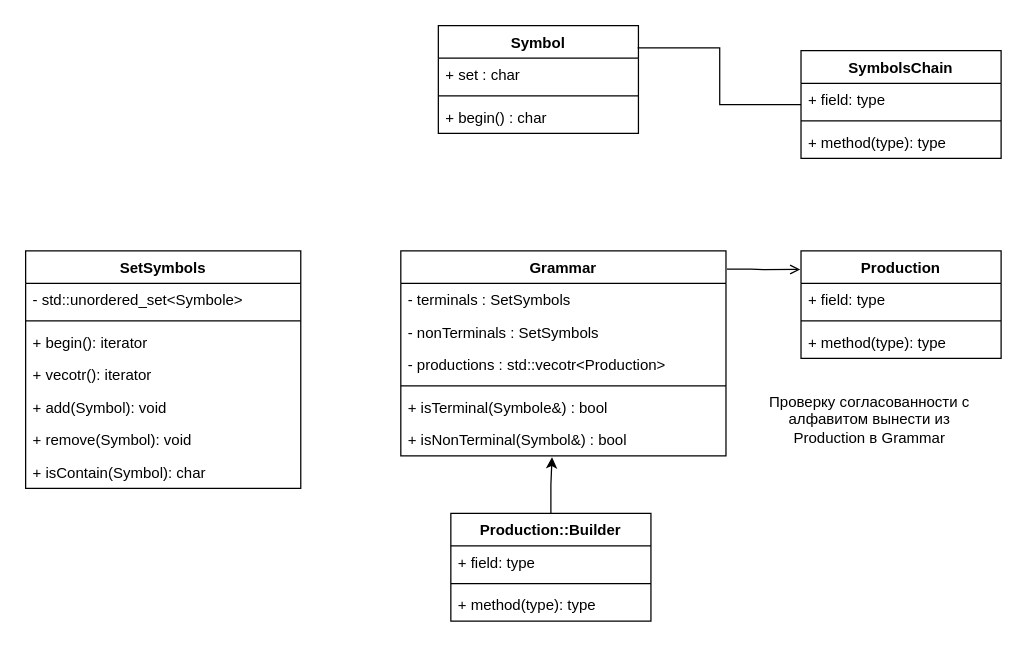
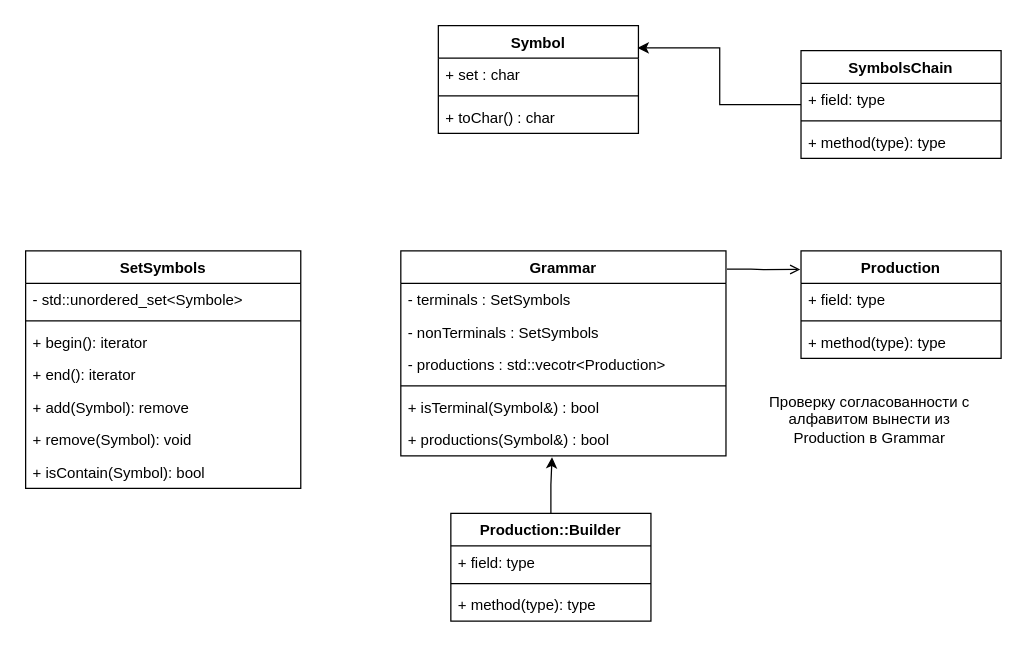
(644, 48) -> (647, 48)
(502, 118) -> (509, 118)
(109, 375) -> (96, 375)
(103, 408) -> (113, 408)
(512, 408) -> (508, 408)
(520, 440) -> (516, 440)
(126, 473) -> (124, 473)
